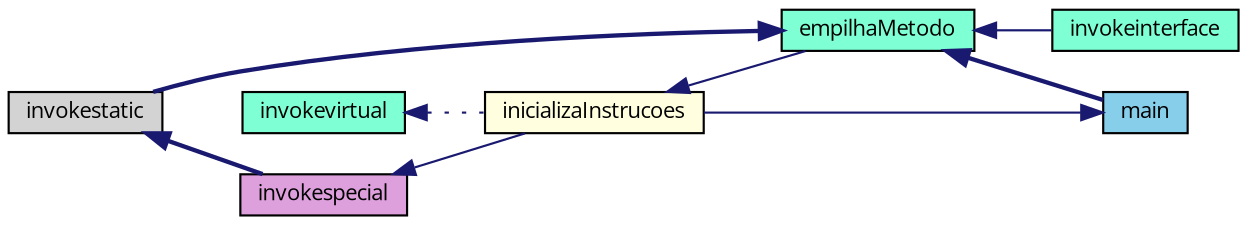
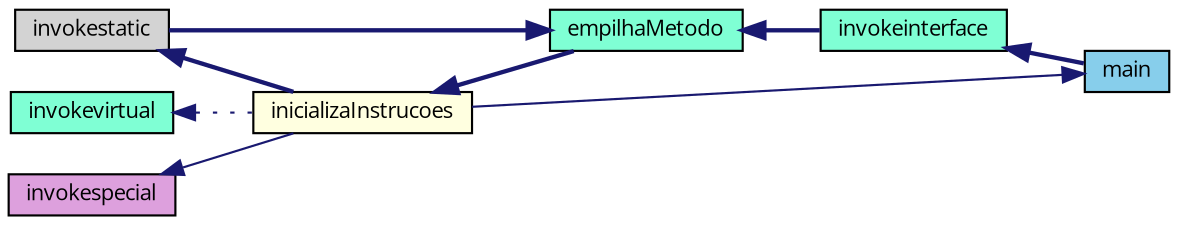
(1024, 30) -> (792, 30)
(747, 68) -> (515, 68)
(1035, 79) -> (1056, 58)
(215, 157) -> (238, 75)
